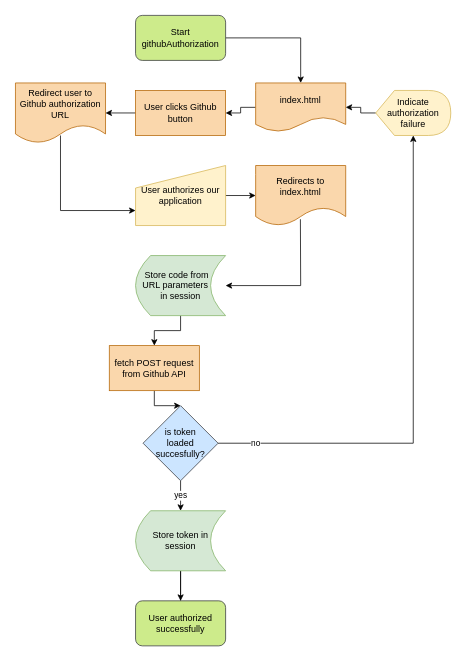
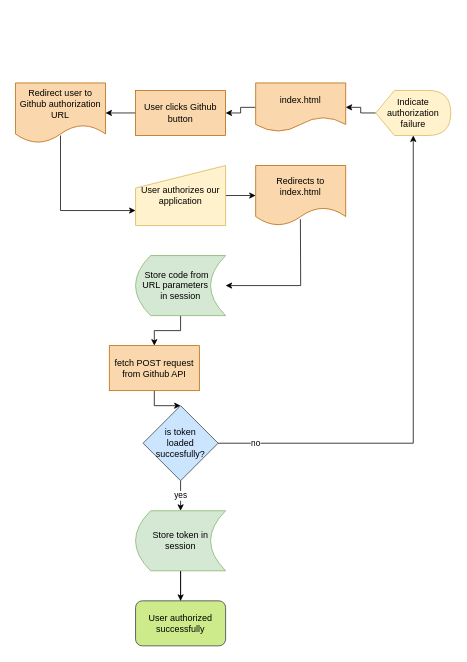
(180, 38) -> none
(300, 57) -> none
